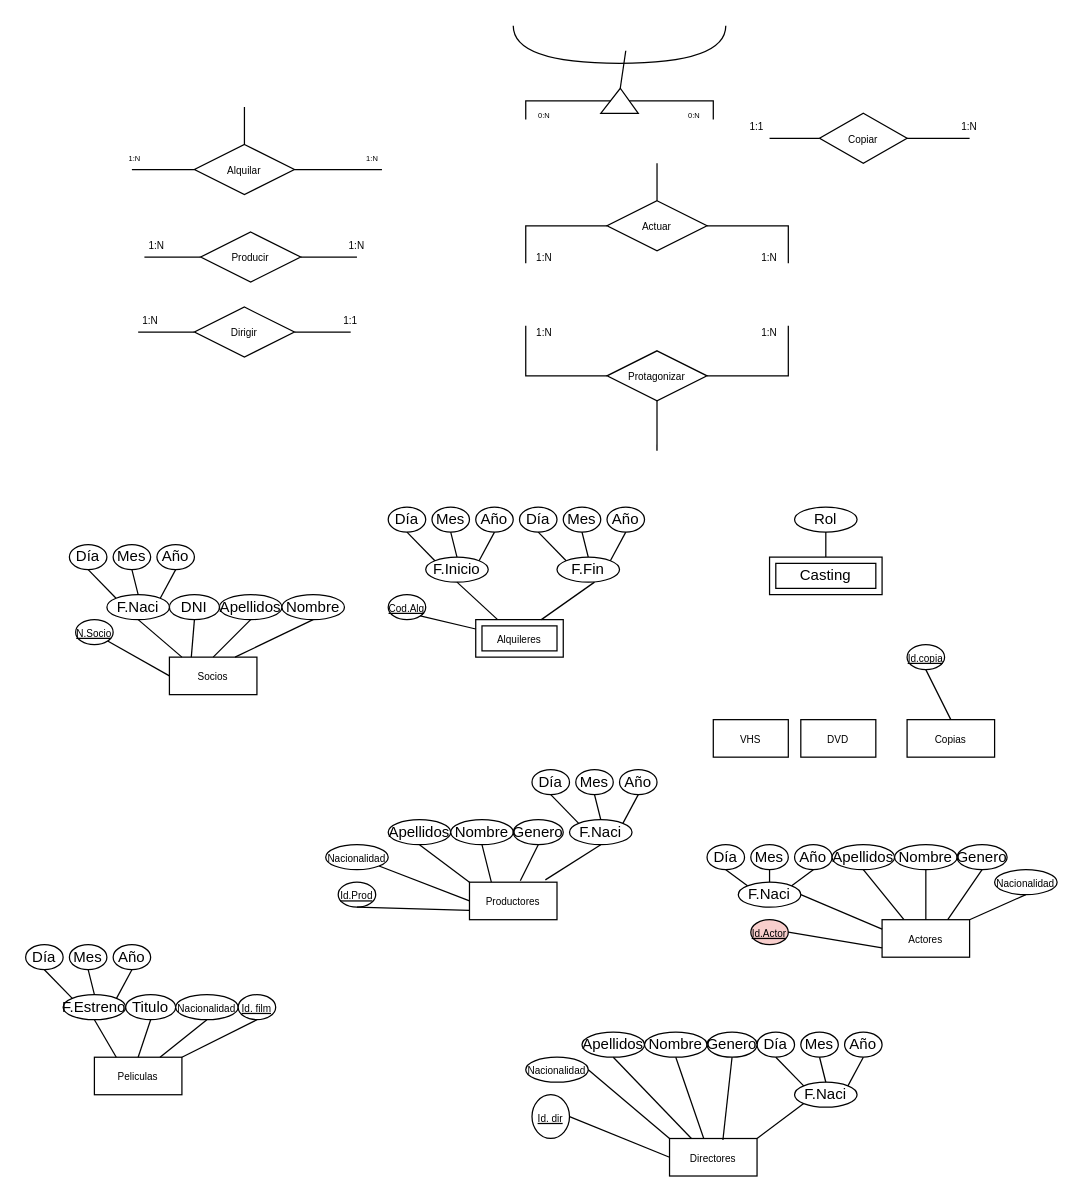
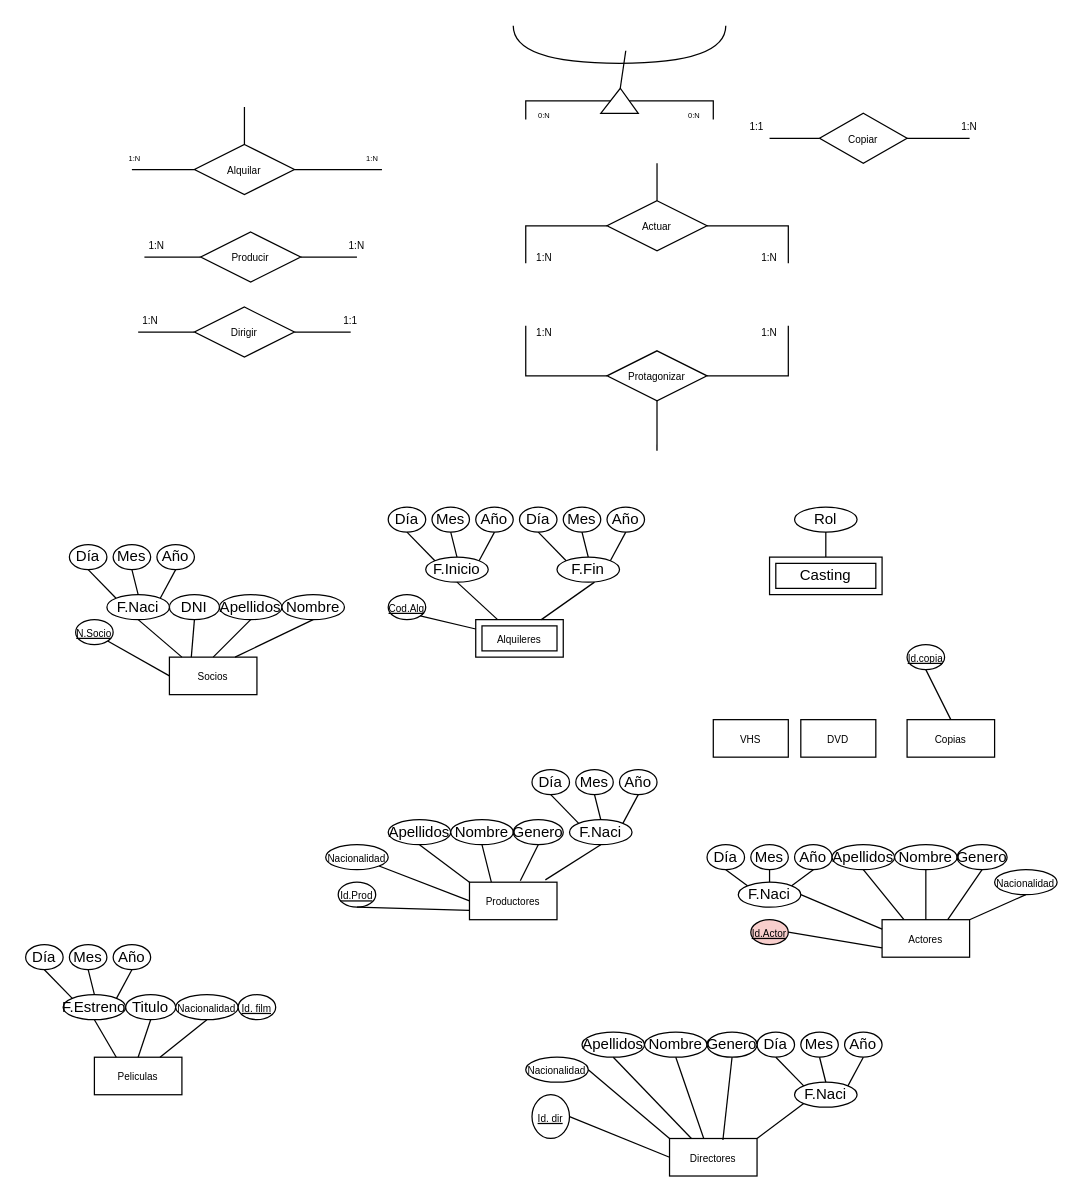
(220, 1038) -> none
